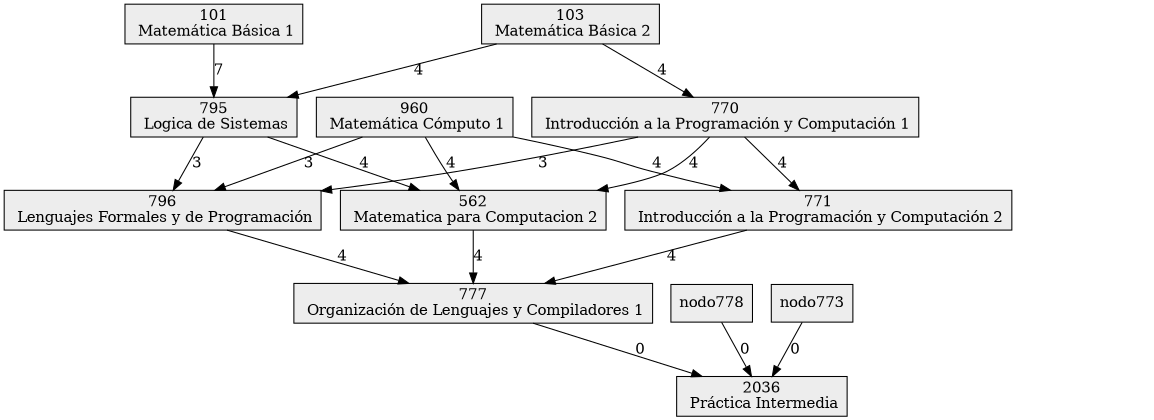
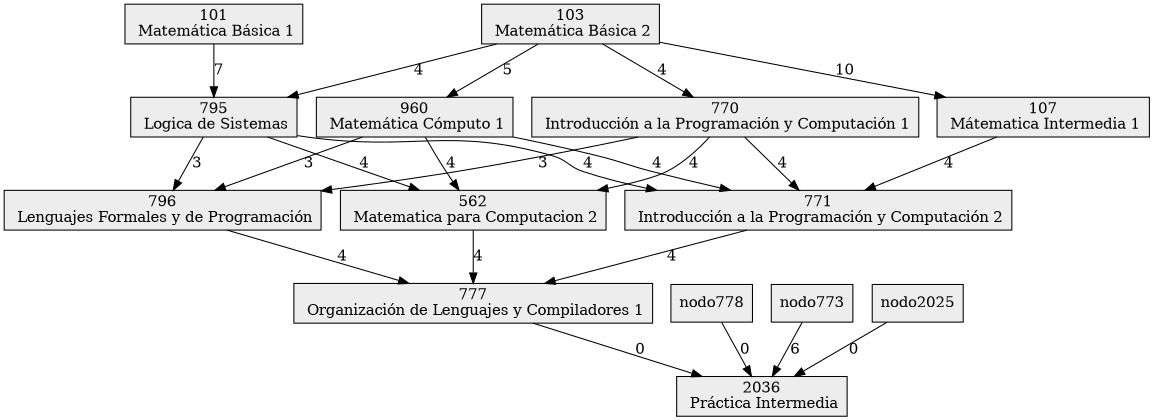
none -> (497, 68)
none -> (1043, 117)
none -> (476, 142)
none -> (918, 303)
(795, 350) -> (795, 350)
